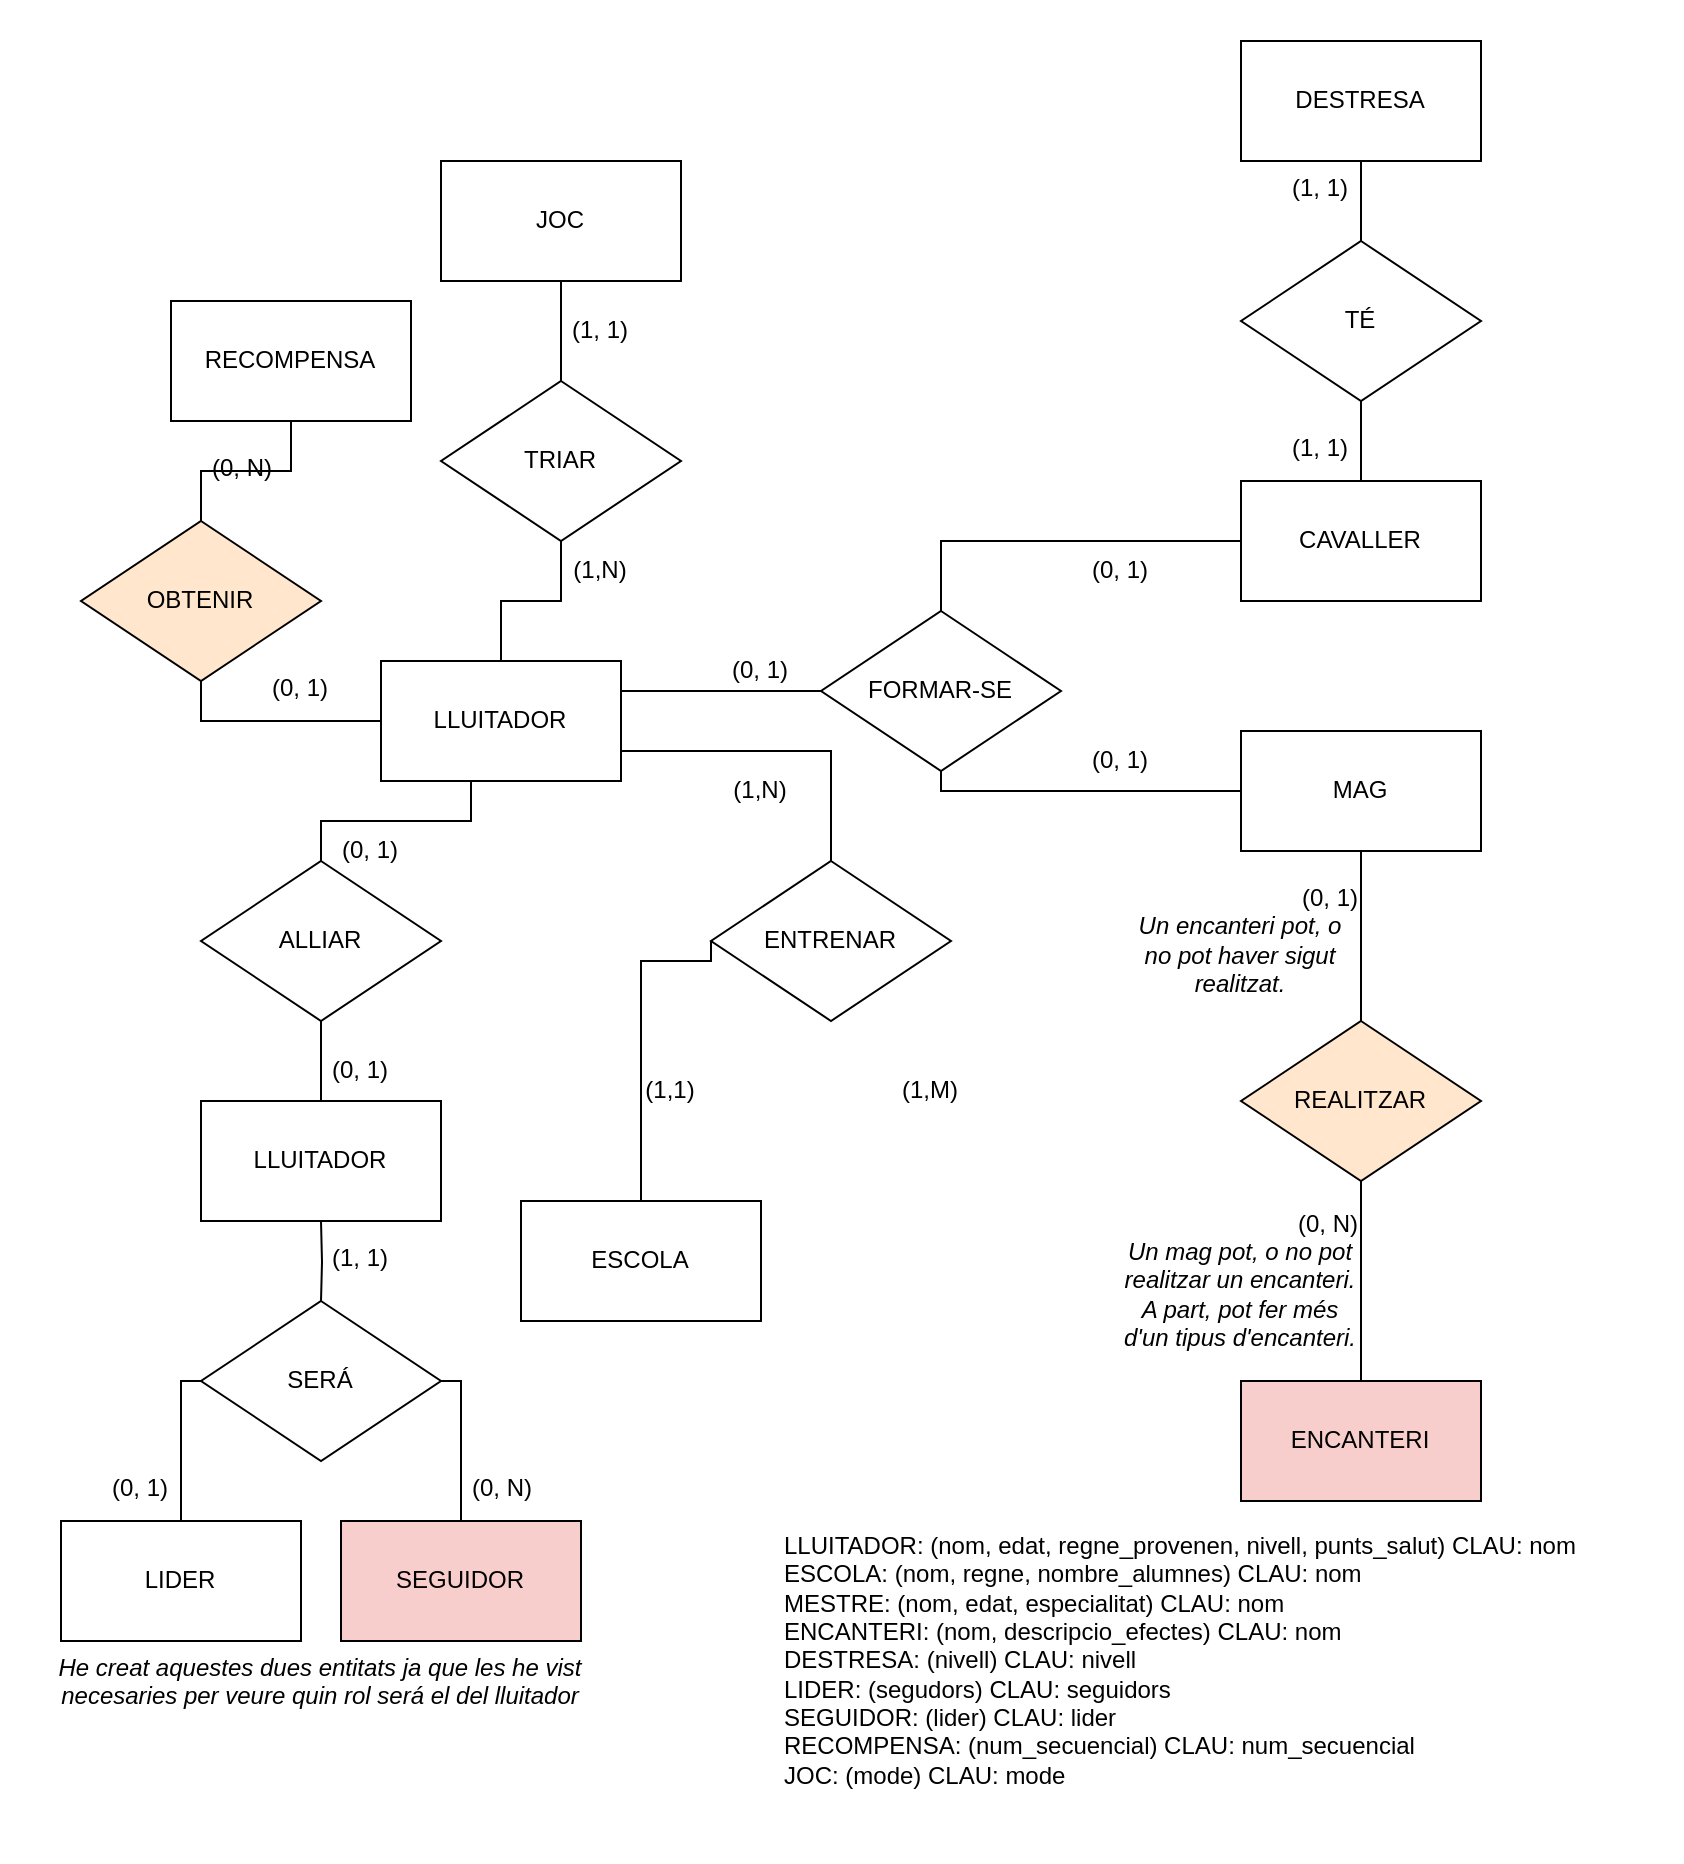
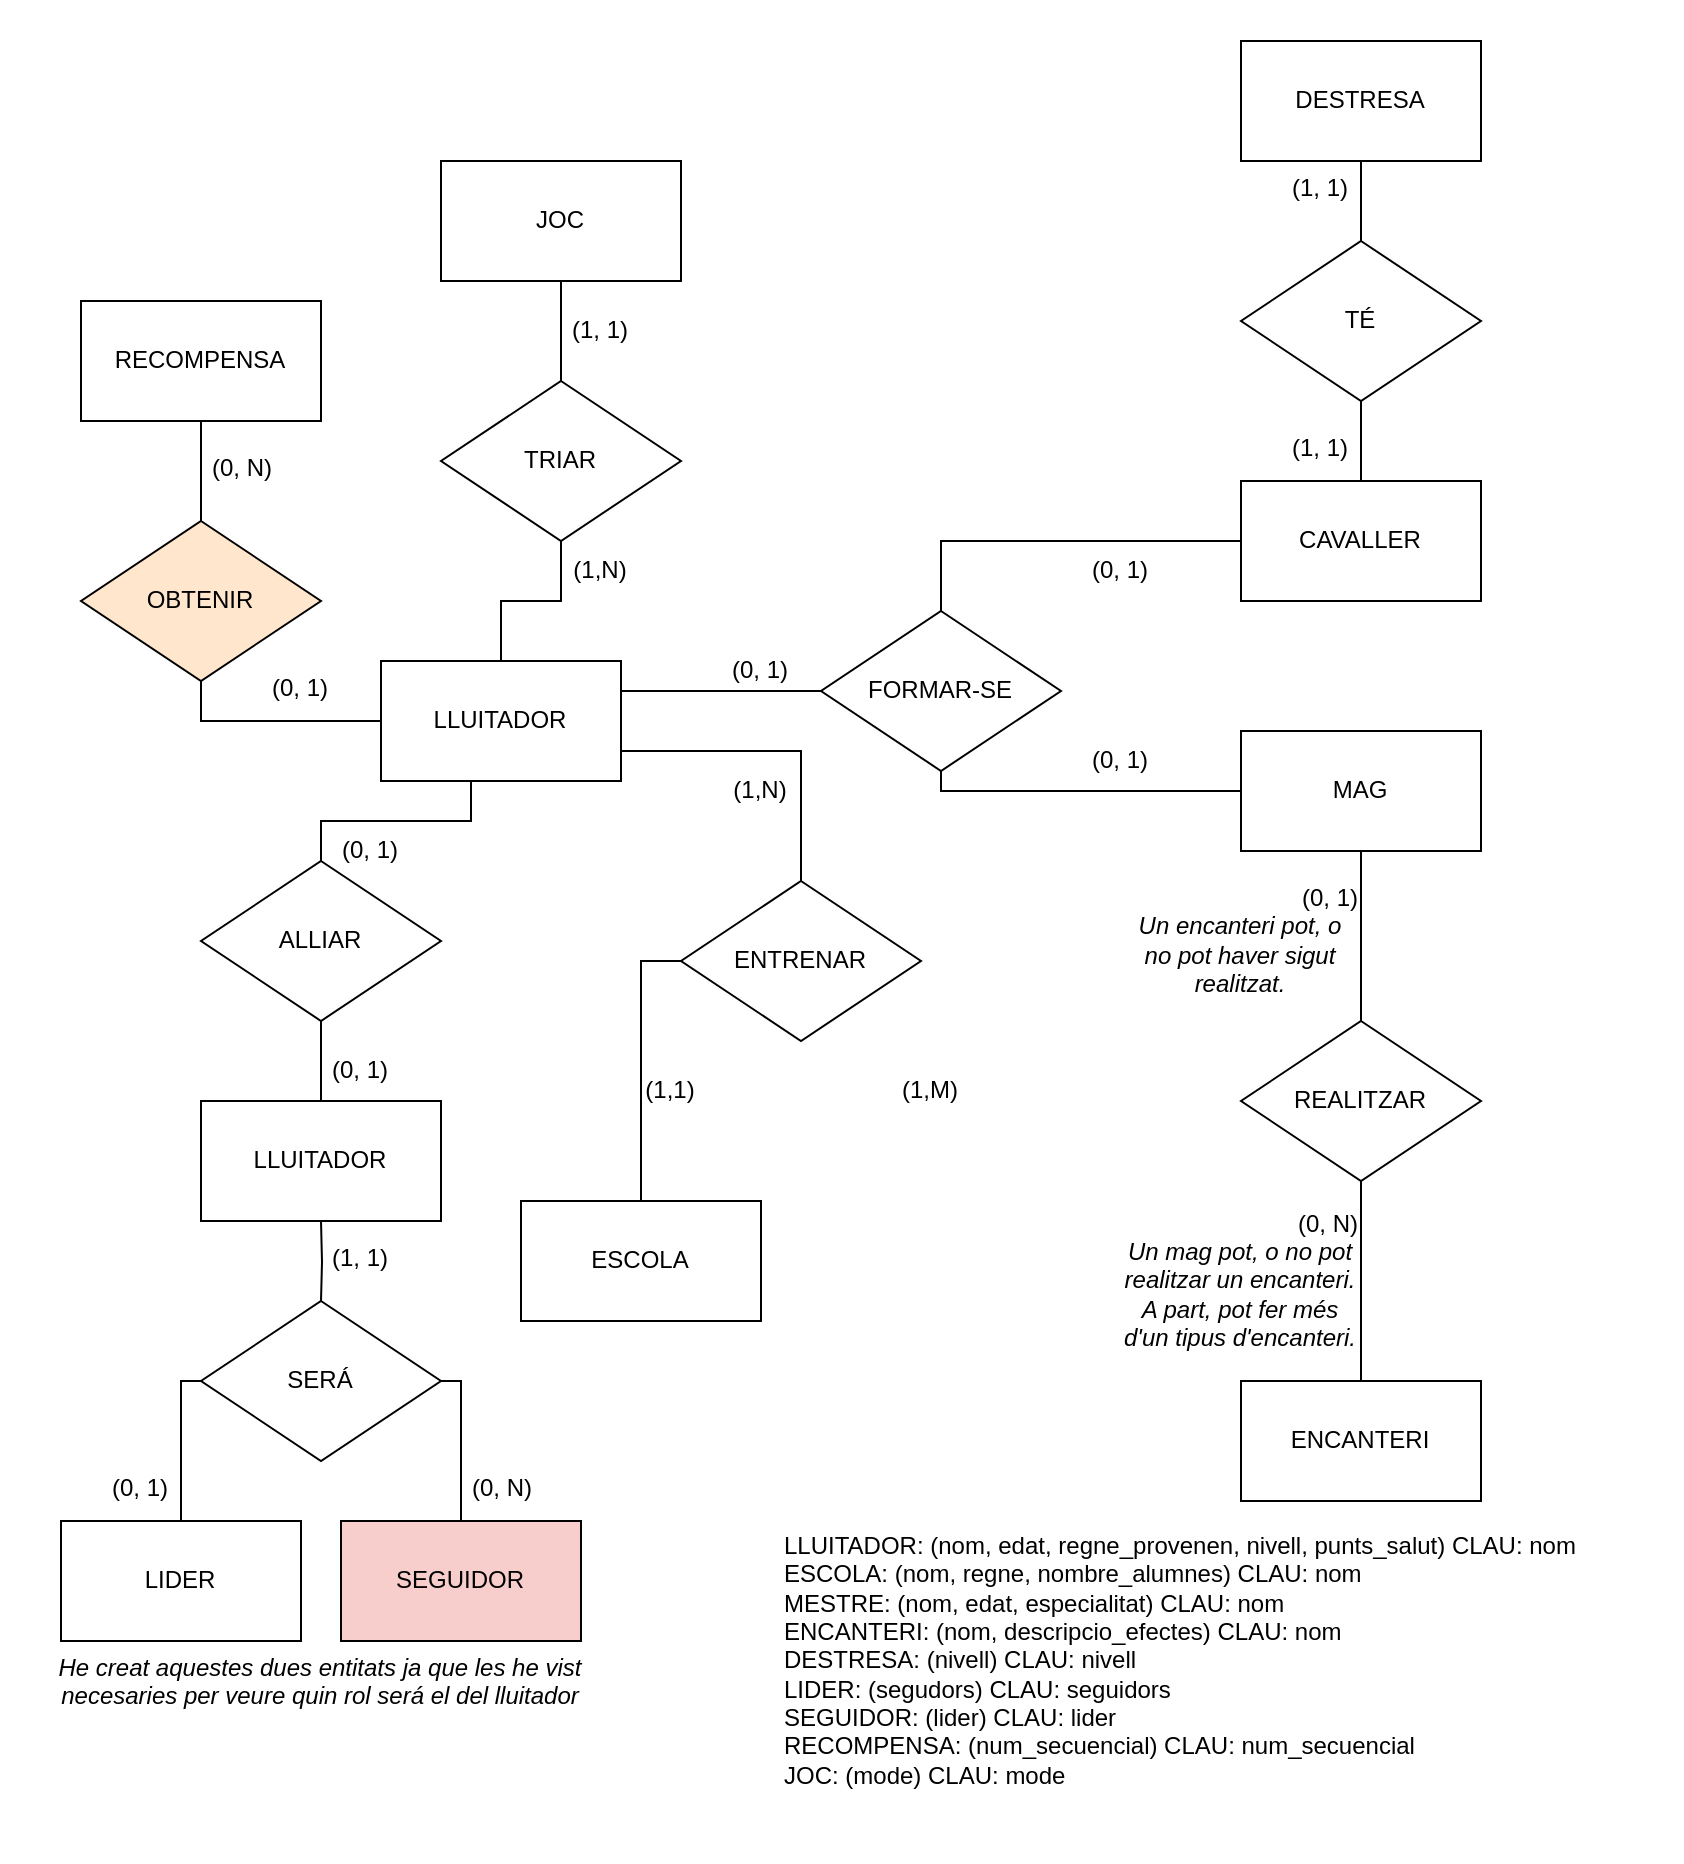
(291, 361) -> (201, 361)
(831, 941) -> (801, 961)
(1361, 1101) -> (1361, 1101)
(1361, 1441) -> (1361, 1441)
